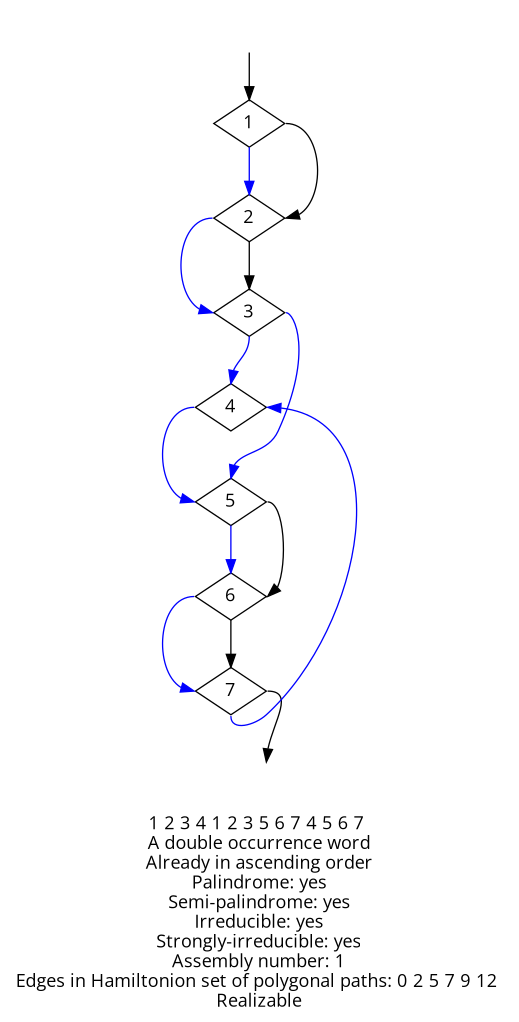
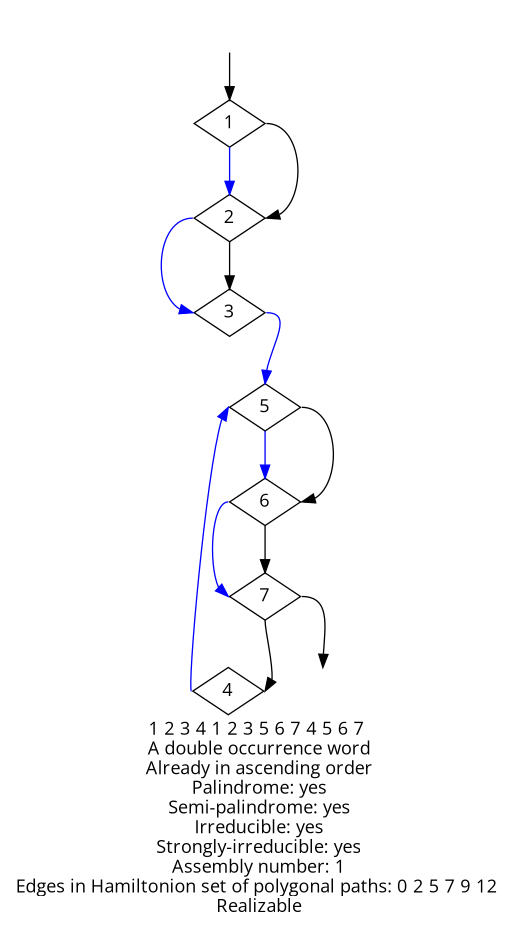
(244, 355) -> none
(347, 576) -> (269, 650)
